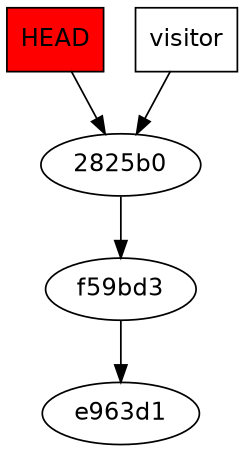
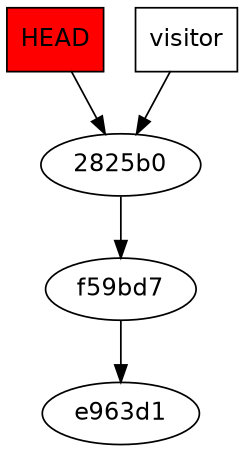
(121, 289) -> (121, 289)
